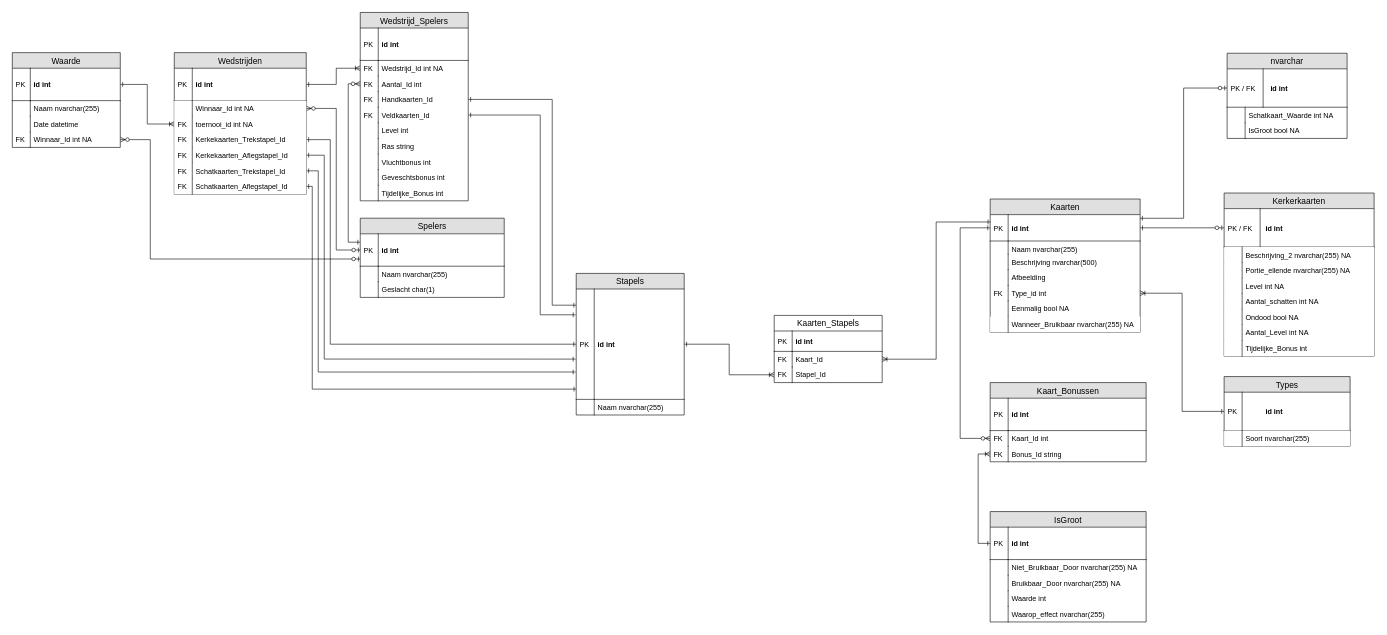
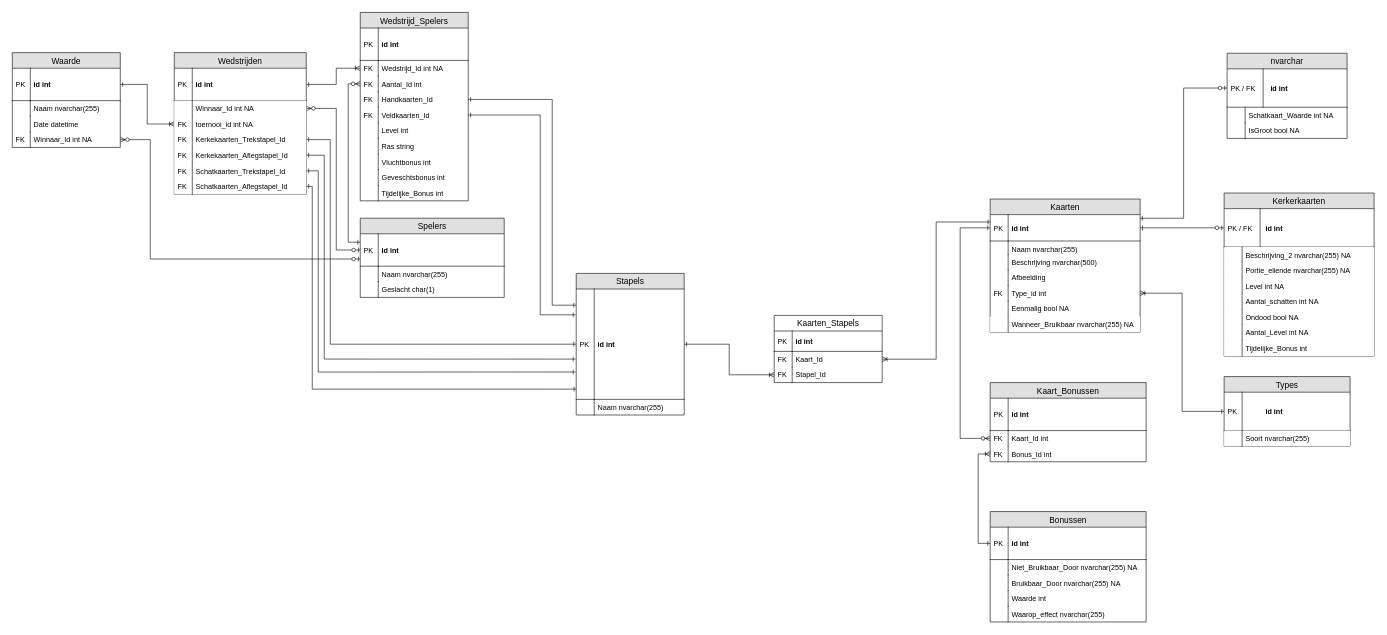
(1040, 454) -> (1034, 454)
(1068, 520) -> (1068, 520)
